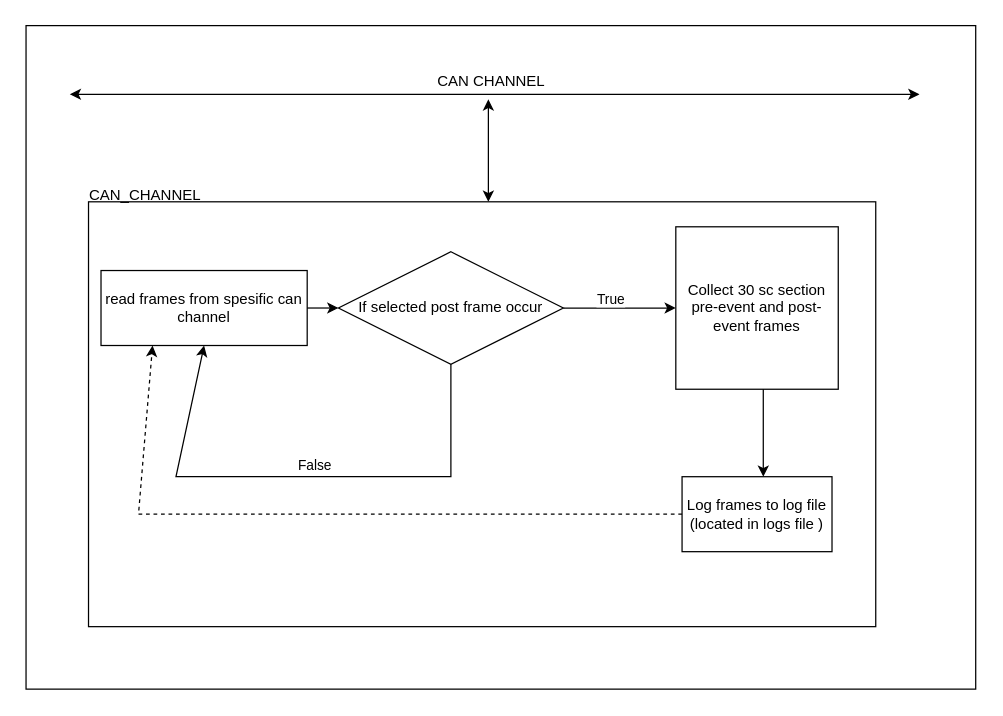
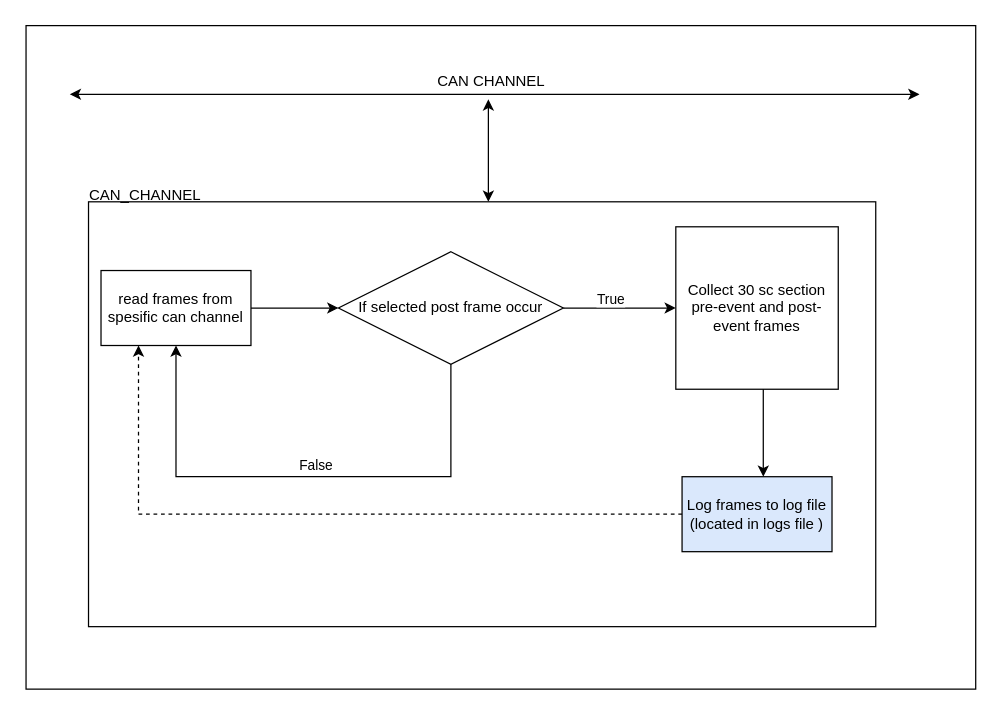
(204, 308) -> (176, 308)
(757, 514) -> (757, 514)
